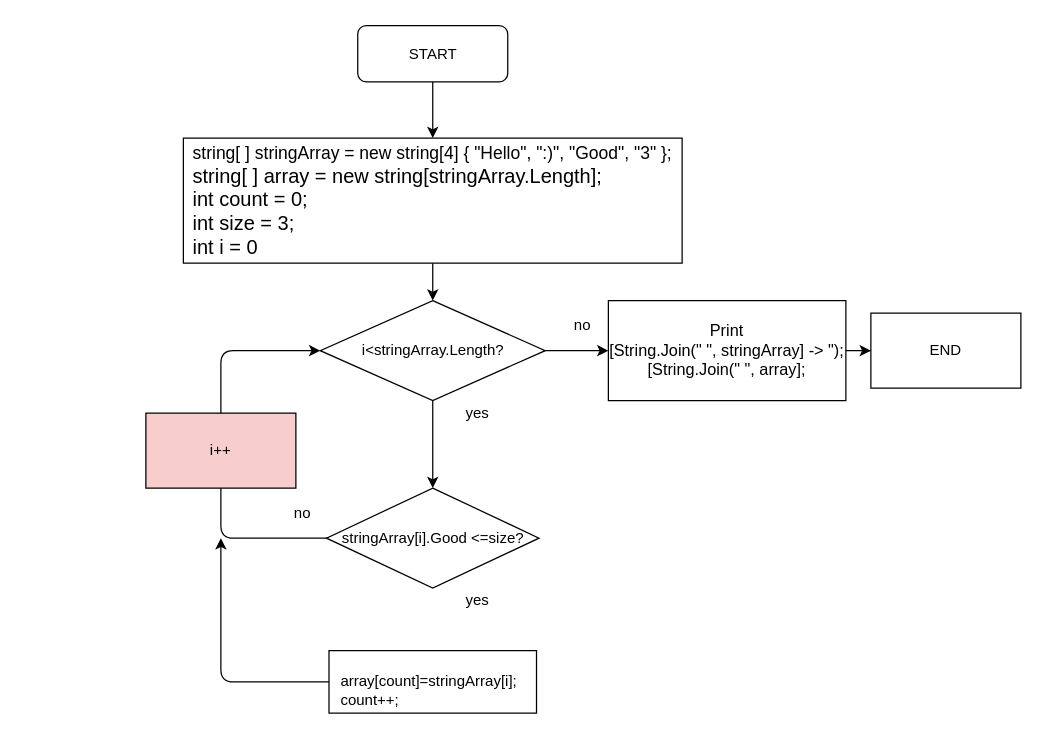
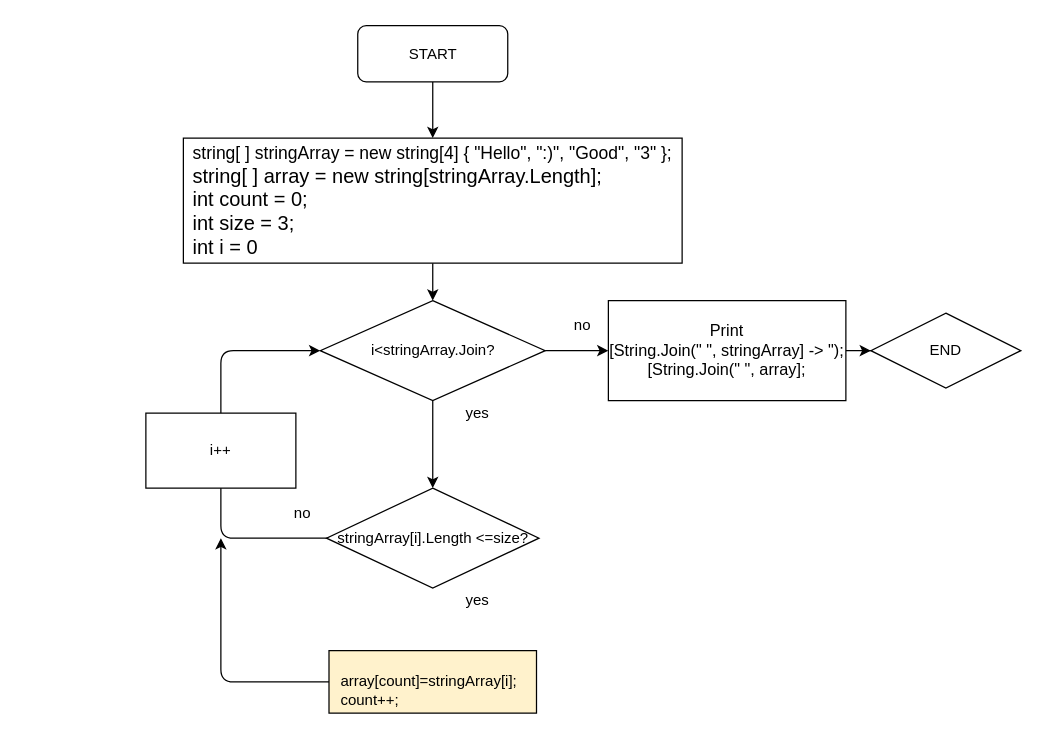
(433, 351) -> (433, 351)
(946, 351) -> (946, 351)
(221, 451) -> (221, 451)
(433, 538) -> (433, 538)
(433, 682) -> (433, 682)
